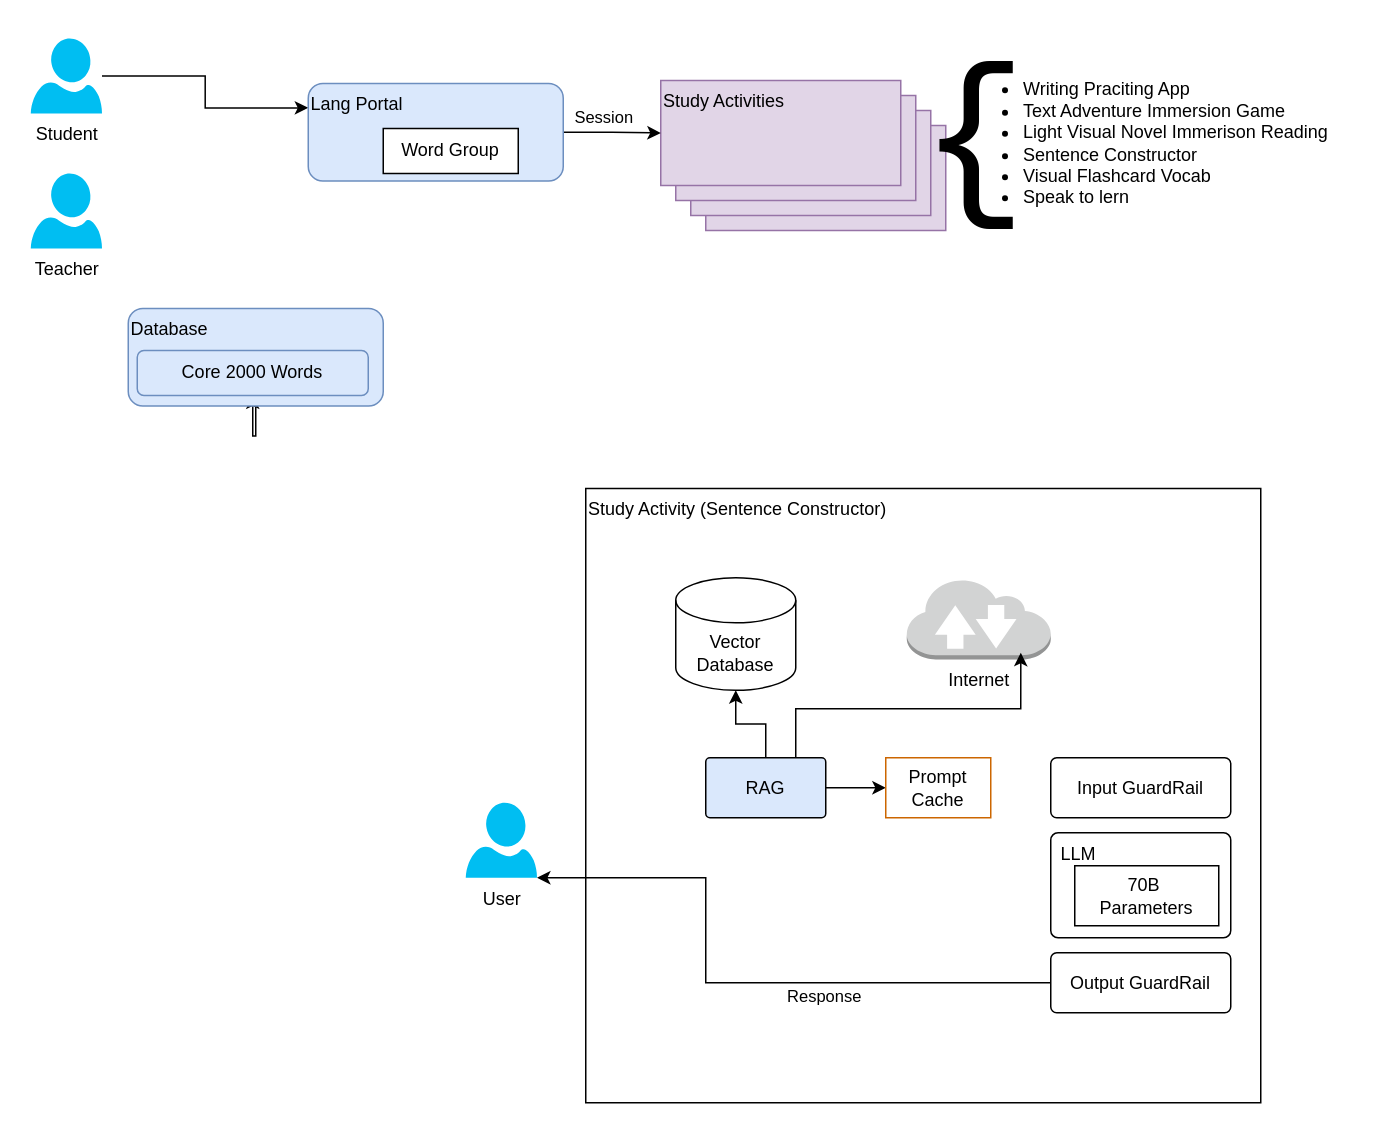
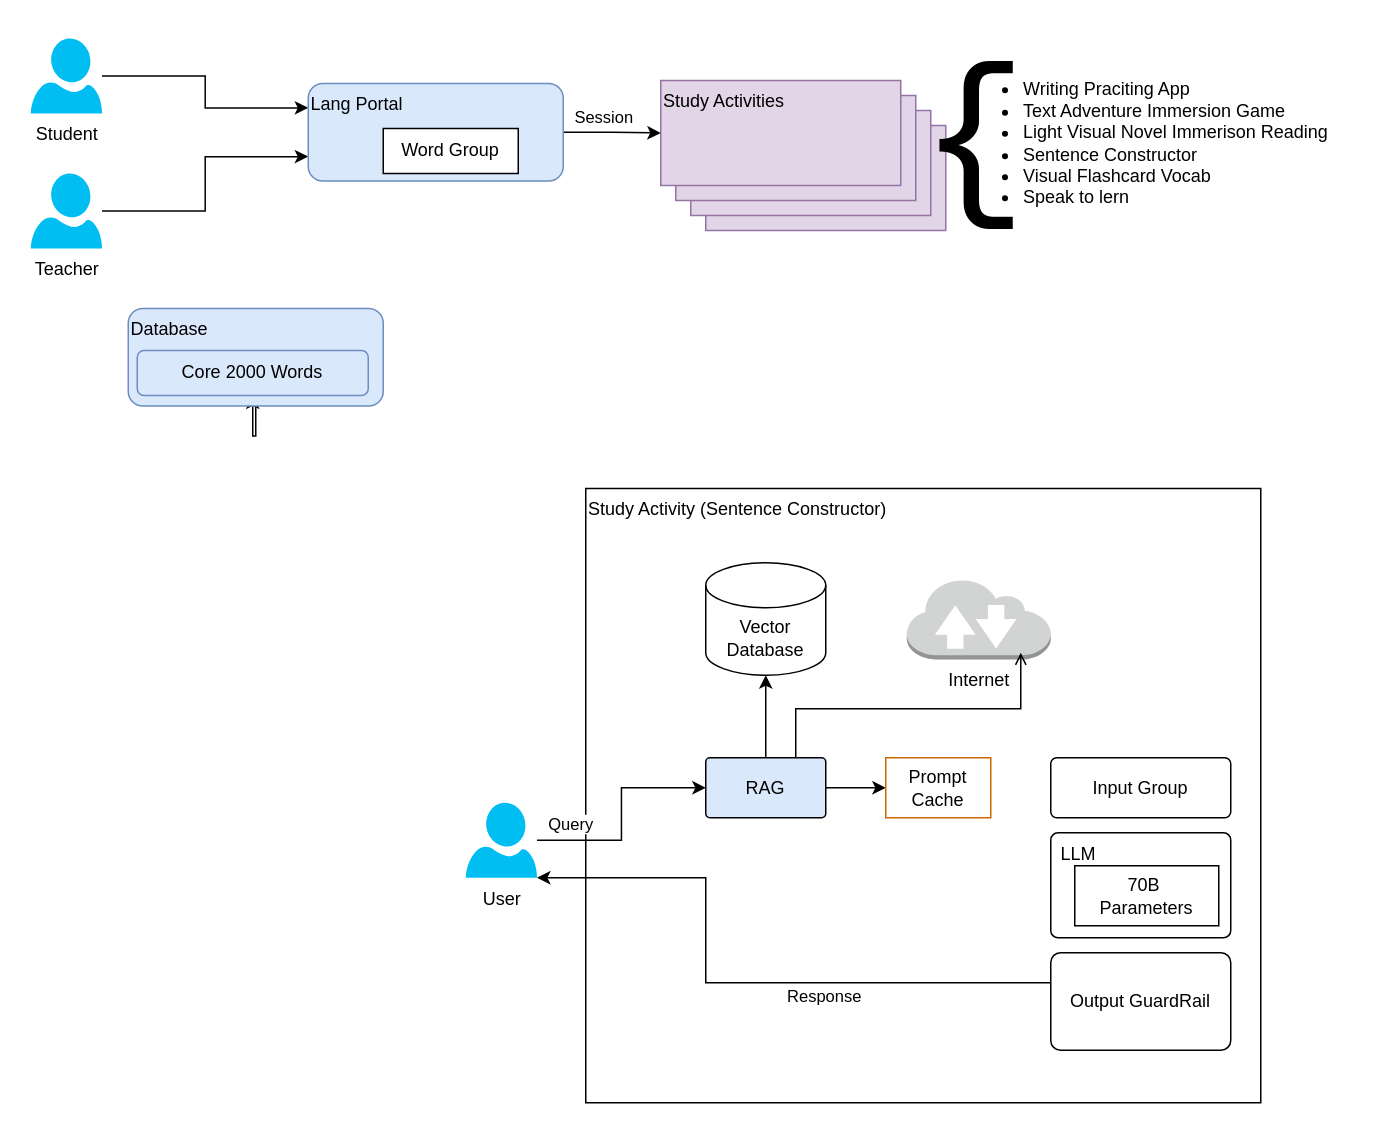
none -> (205, 189)
(736, 634) -> (766, 619)
(1021, 664) -> (1021, 662)
(1141, 788) -> (1141, 788)
none -> (621, 819)
(1141, 983) -> (1141, 1001)
